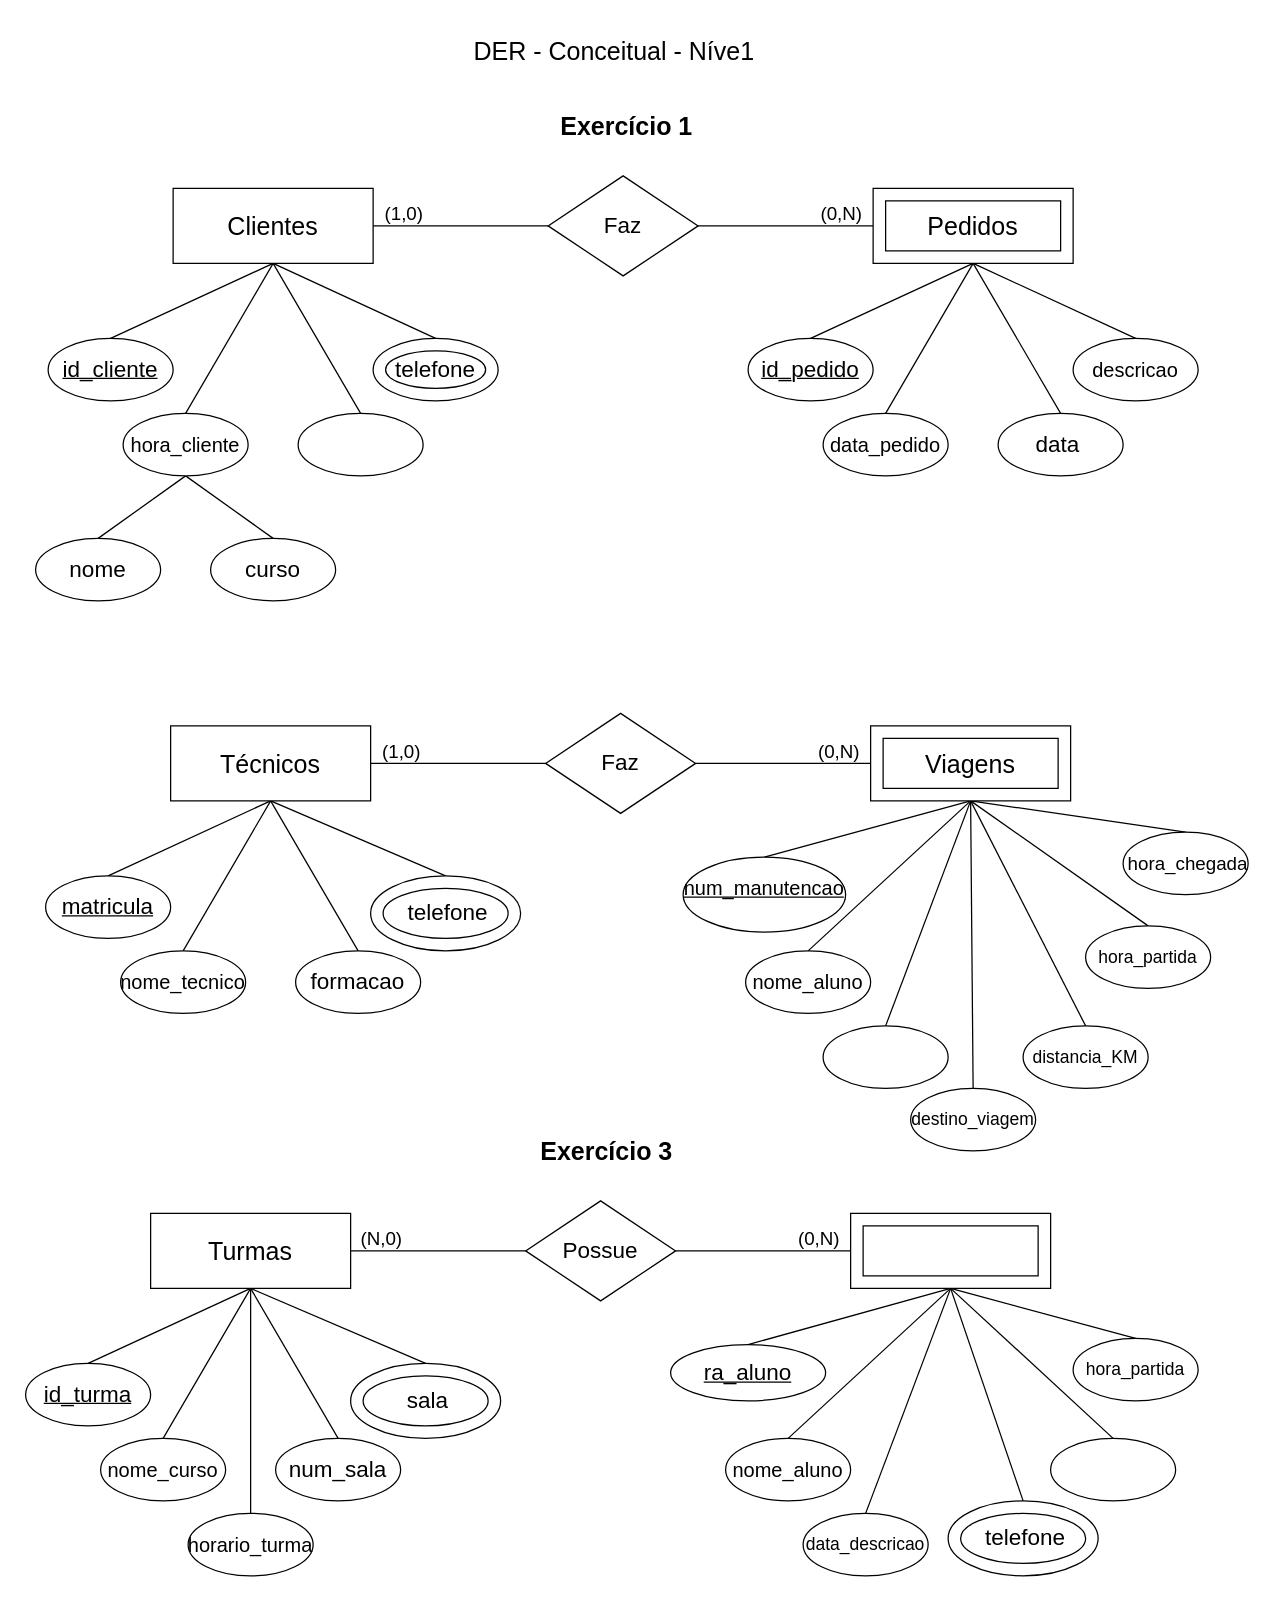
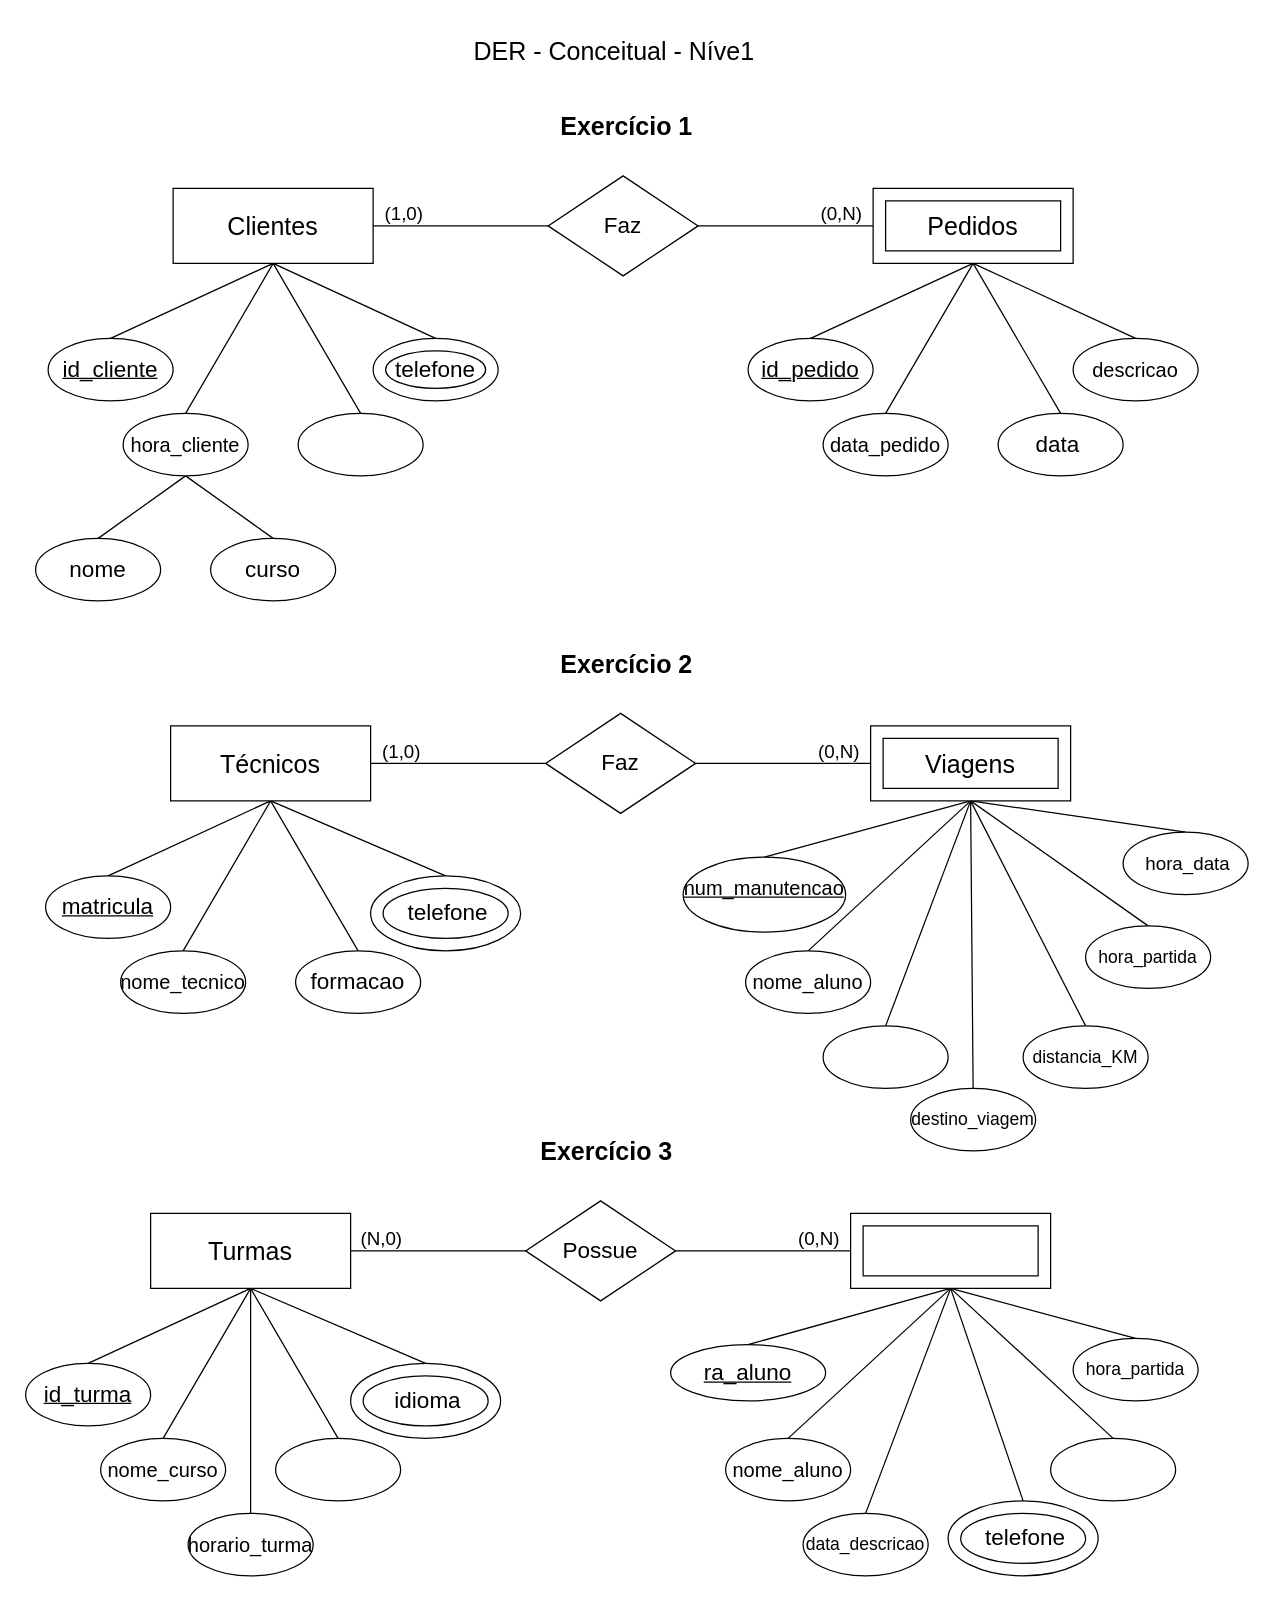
none -> (627, 663)
(1188, 863) -> (1188, 863)
(428, 1401) -> (428, 1401)
(338, 1469) -> none
